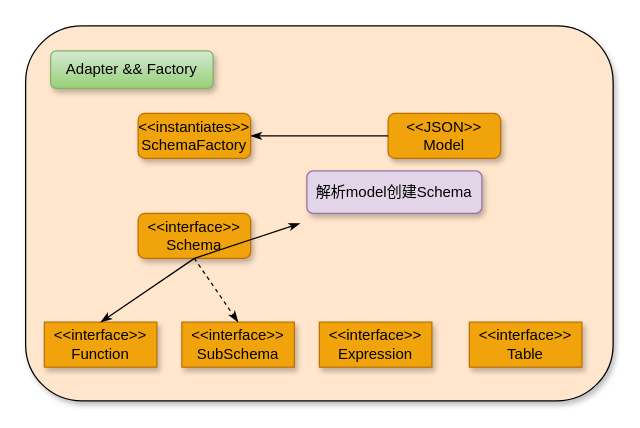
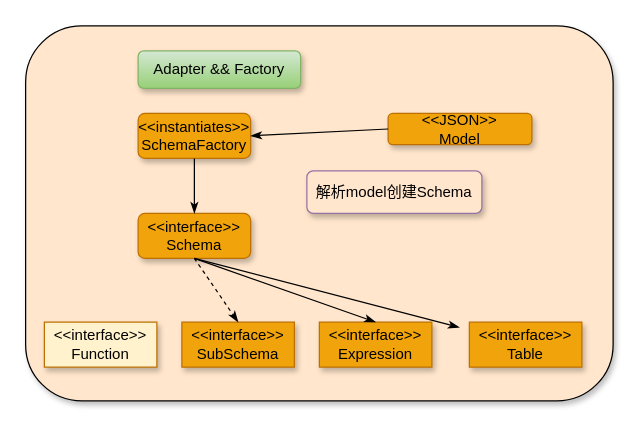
(132, 69) -> (219, 69)
(444, 136) -> (460, 129)
none -> (194, 181)
(394, 192) -> (394, 192)
(244, 242) -> (289, 291)
(149, 289) -> (333, 294)
(101, 344) -> (101, 344)
